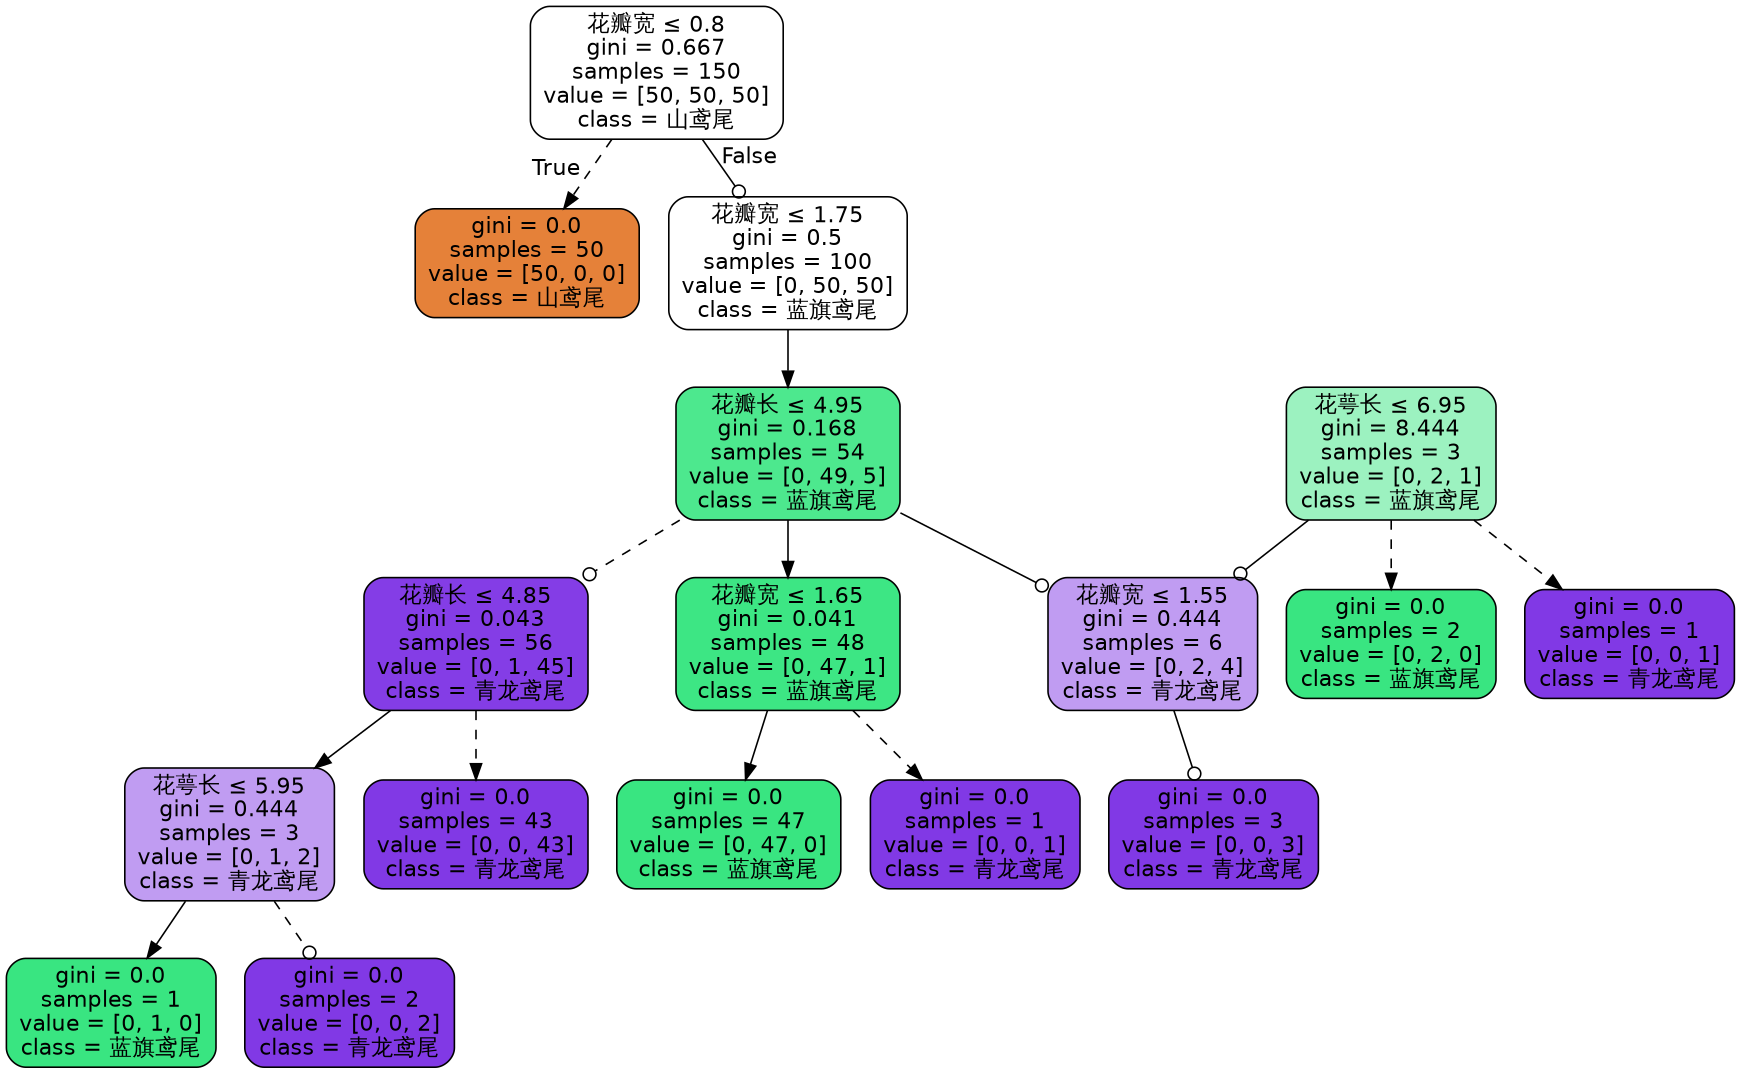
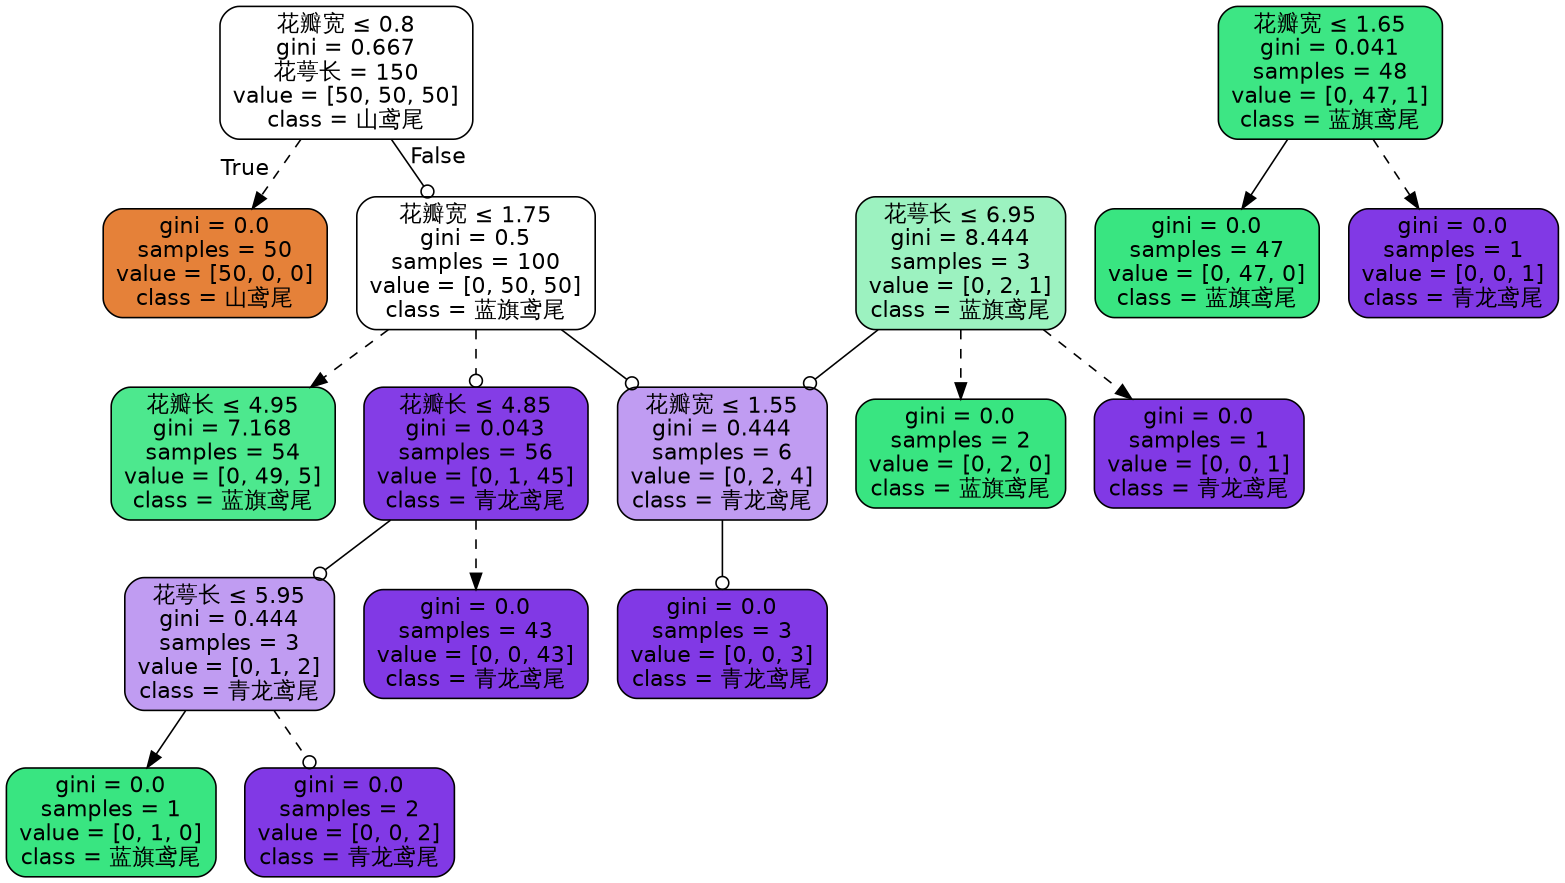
(657, 72) -> (346, 72)
(788, 350) -> (356, 354)
(788, 429) -> (223, 429)
(788, 541) -> none
(637, 546) -> (476, 352)
(968, 548) -> (594, 354)
(359, 734) -> (358, 545)
